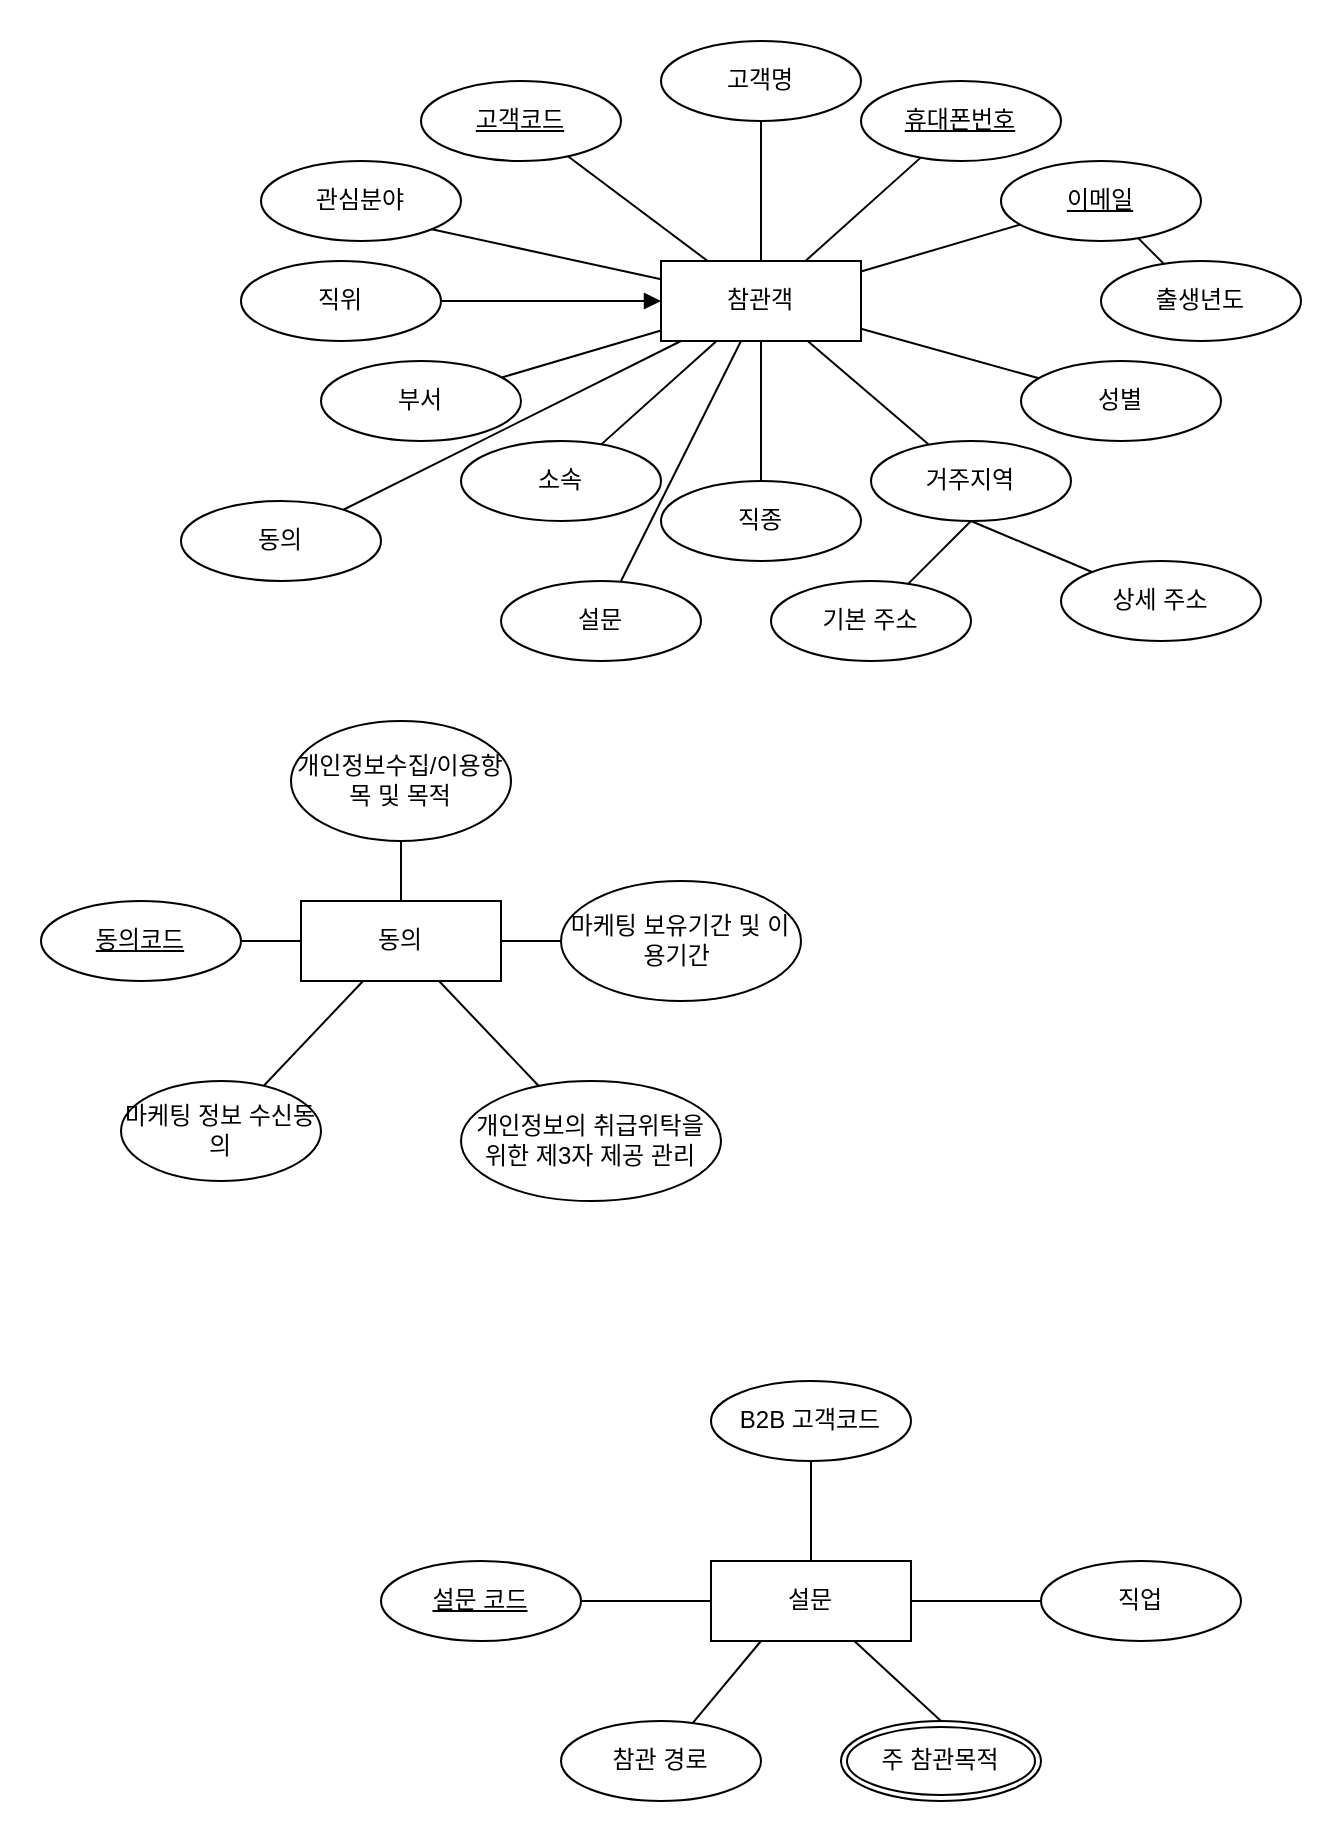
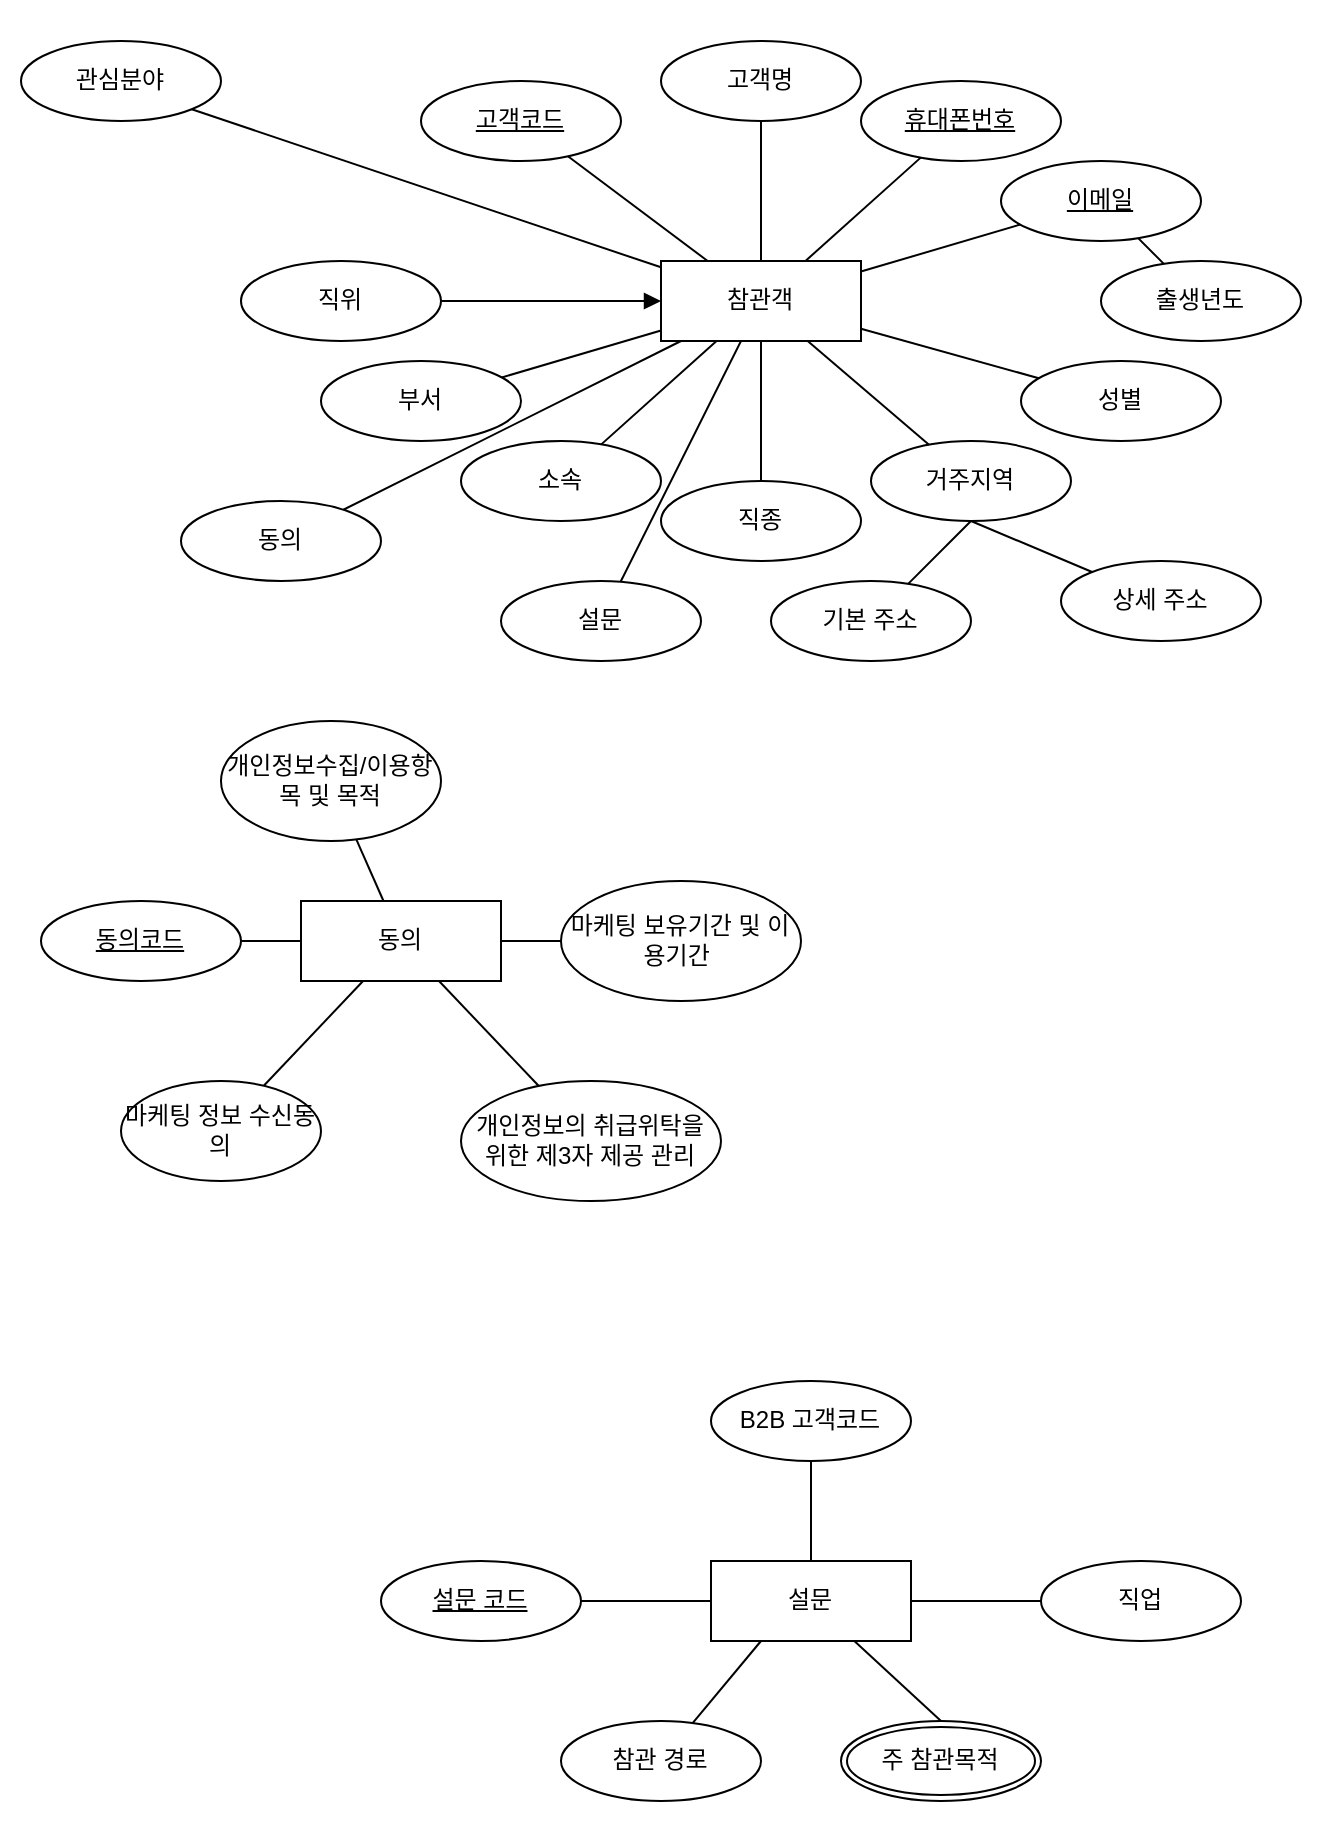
(361, 201) -> (121, 81)
(401, 781) -> (331, 781)
